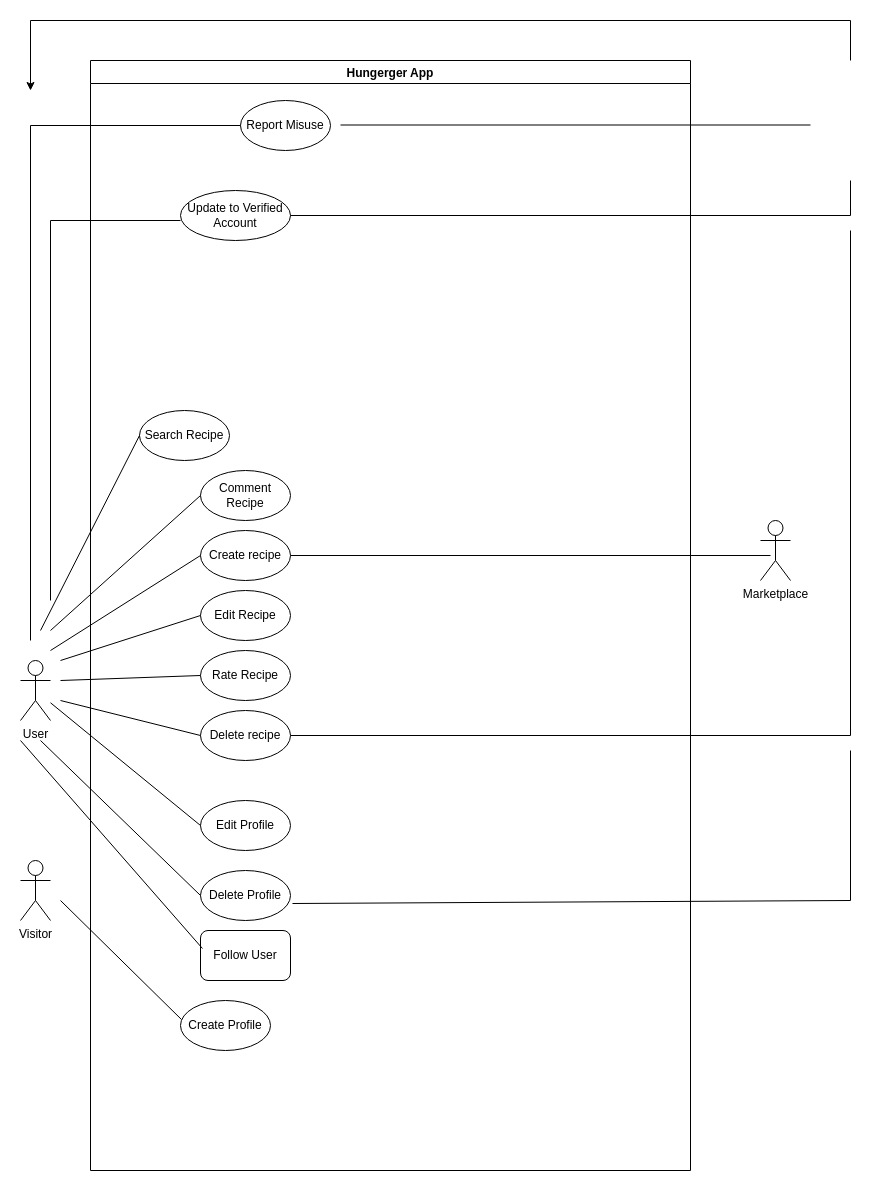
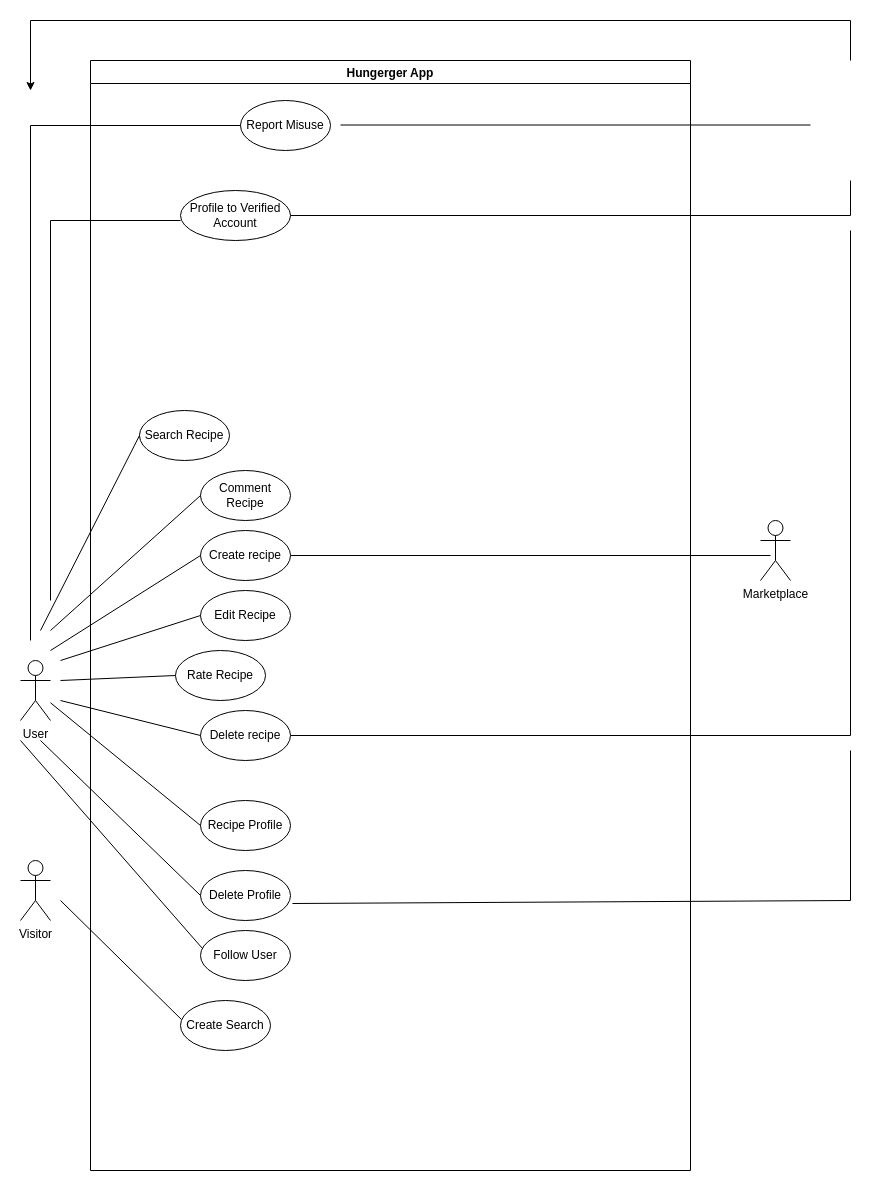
(236, 216) -> (236, 216)
(246, 676) -> (221, 676)
(246, 826) -> (246, 826)
(246, 956) -> (246, 956)
(226, 1026) -> (226, 1026)
